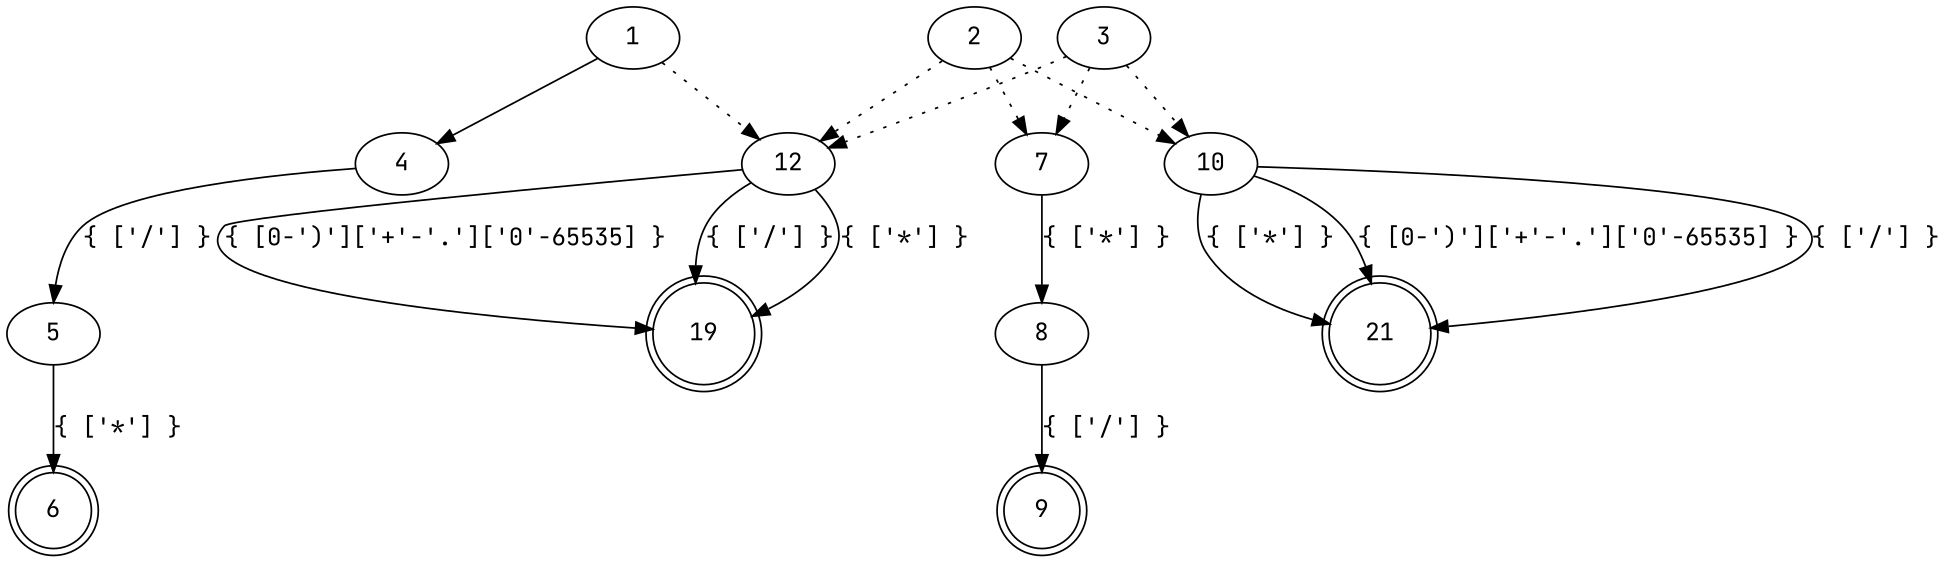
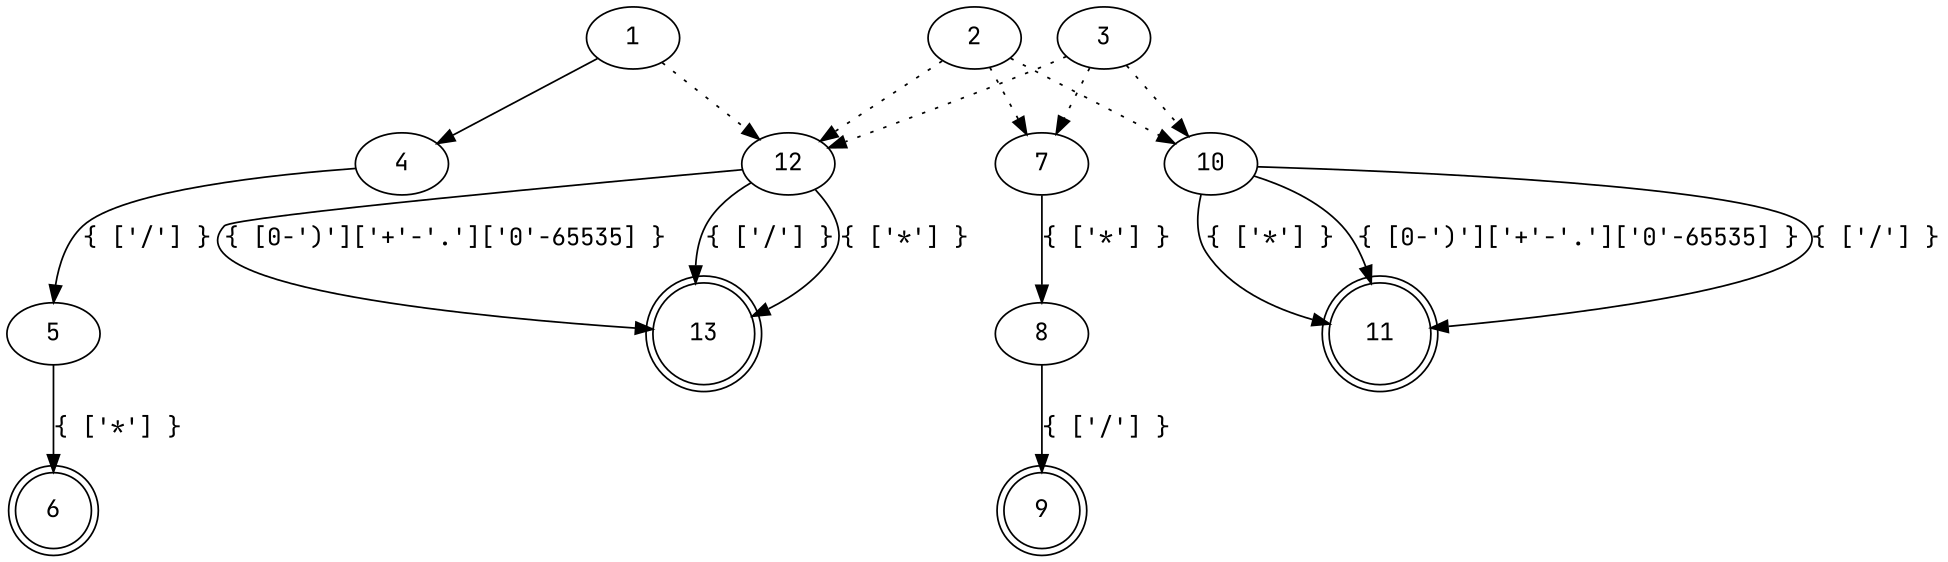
(704, 334) -> (704, 334)
(1380, 334) -> (1380, 334)
